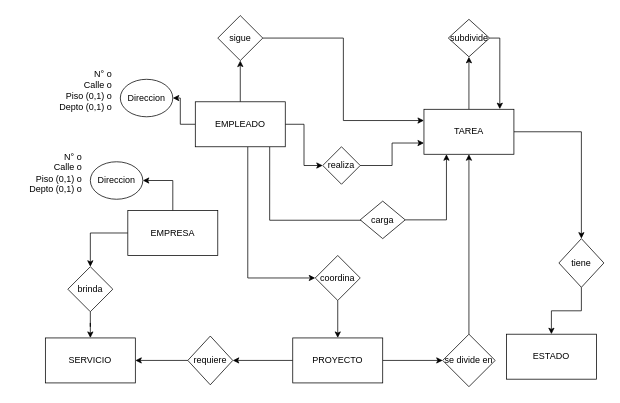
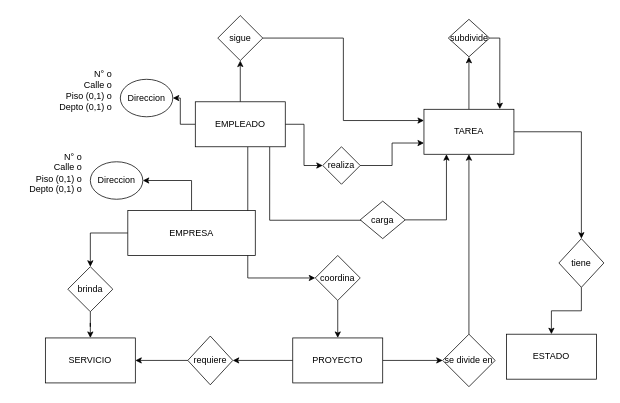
(173, 233) -> (192, 233)
